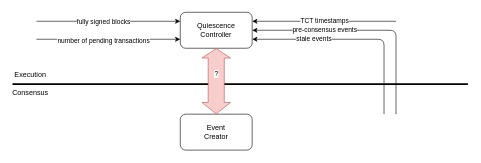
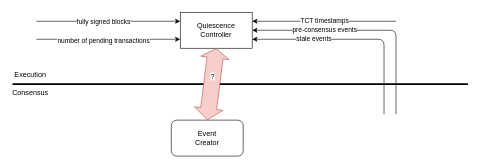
(216, 30) -> (216, 30)
(216, 132) -> (207, 138)
